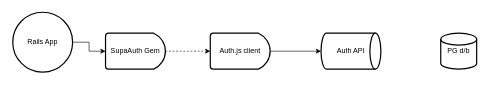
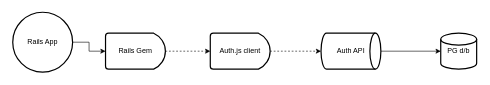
(135, 51) -> (135, 51)
(293, 51) -> (293, 51)
none -> (435, 51)
